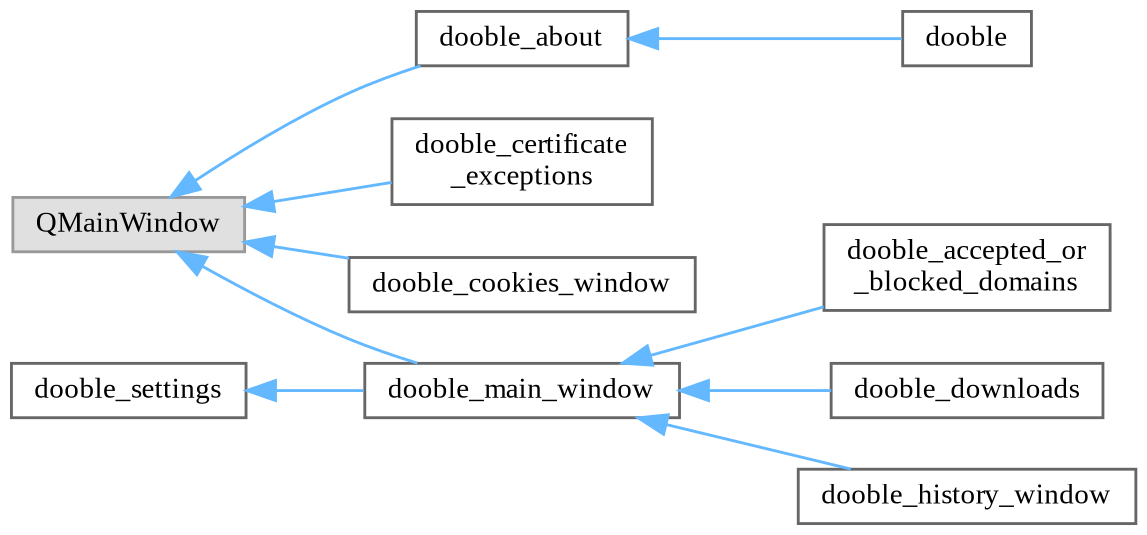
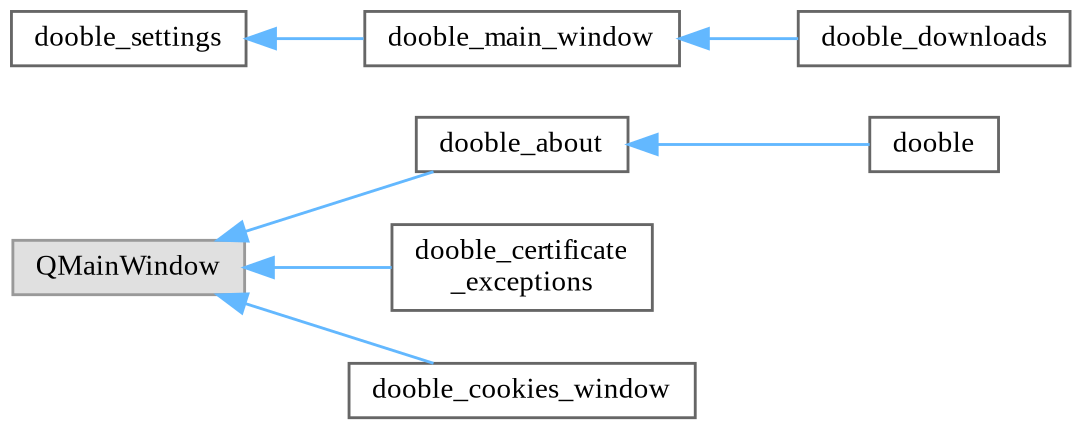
(967, 268) -> none
(307, 321) -> none
(967, 496) -> none
